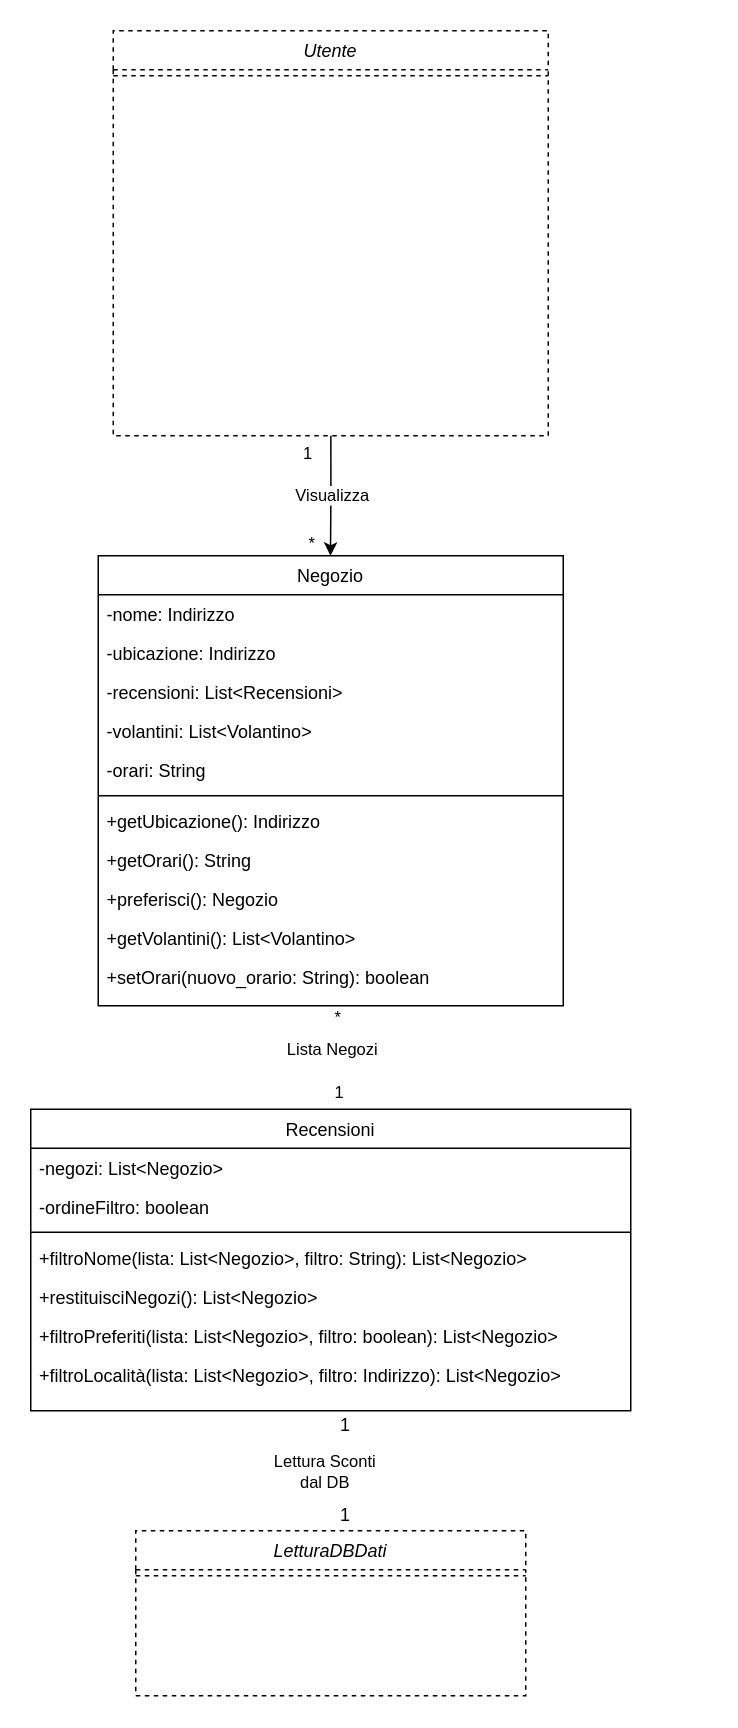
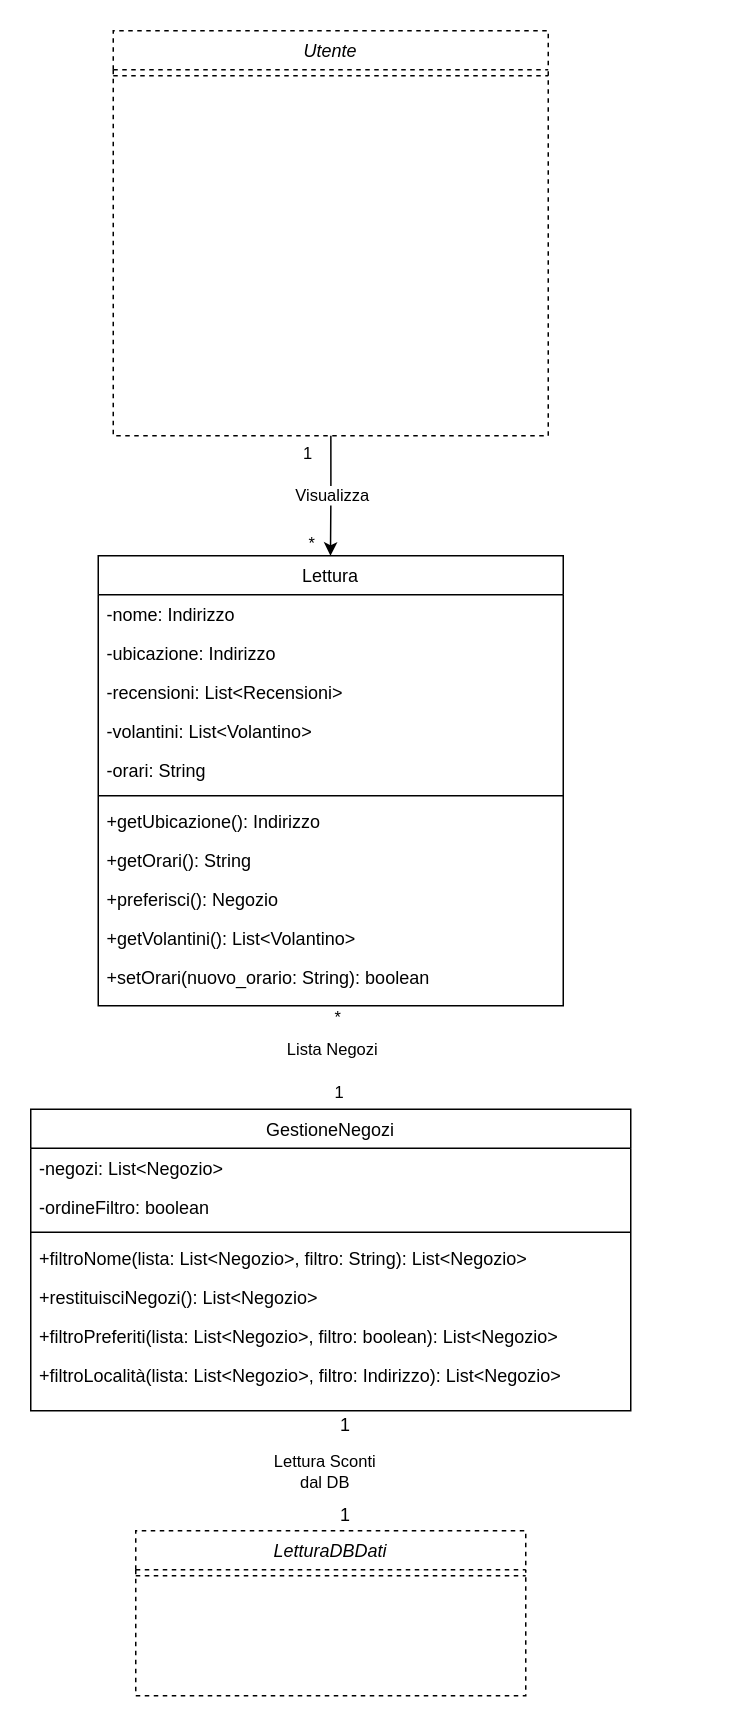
(330, 576) -> (330, 576)
(330, 1130) -> (330, 1130)
